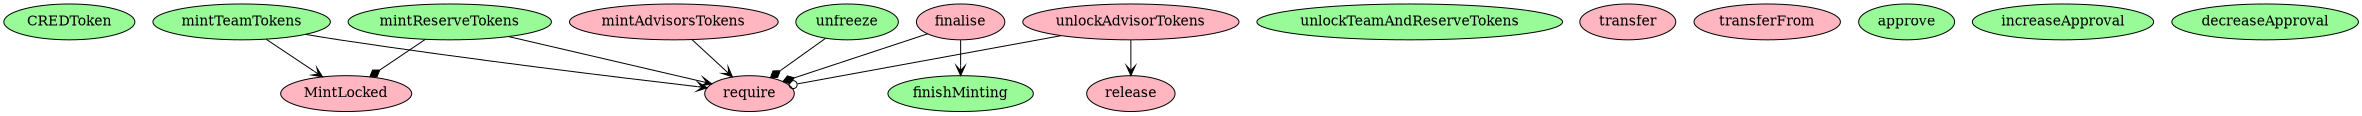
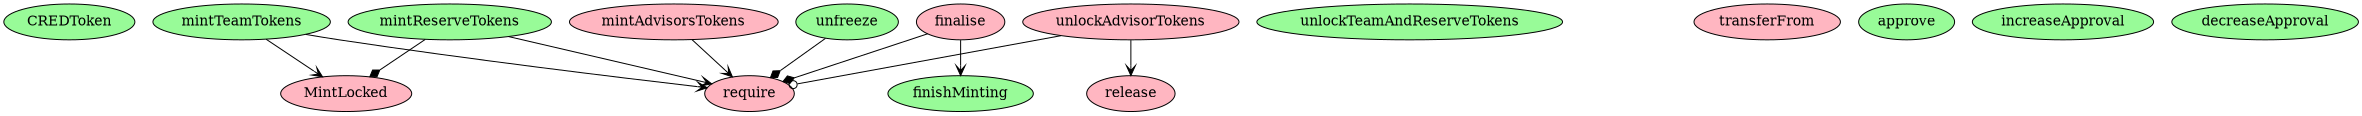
(1628, 22) -> none
